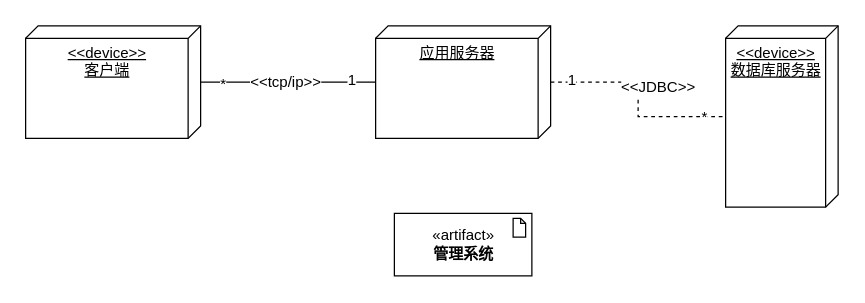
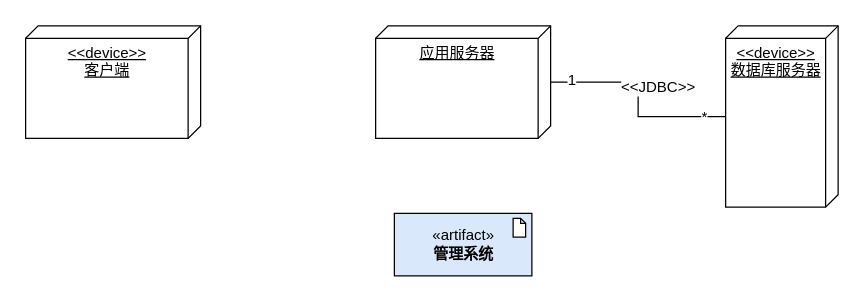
(288, 82) -> none
(671, 116) -> (671, 116)
(463, 244) -> (463, 244)
